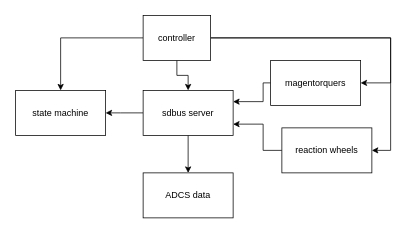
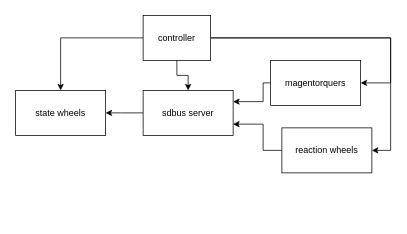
(60, 113) -> (60, 113)
(188, 166) -> none
(188, 195) -> none
